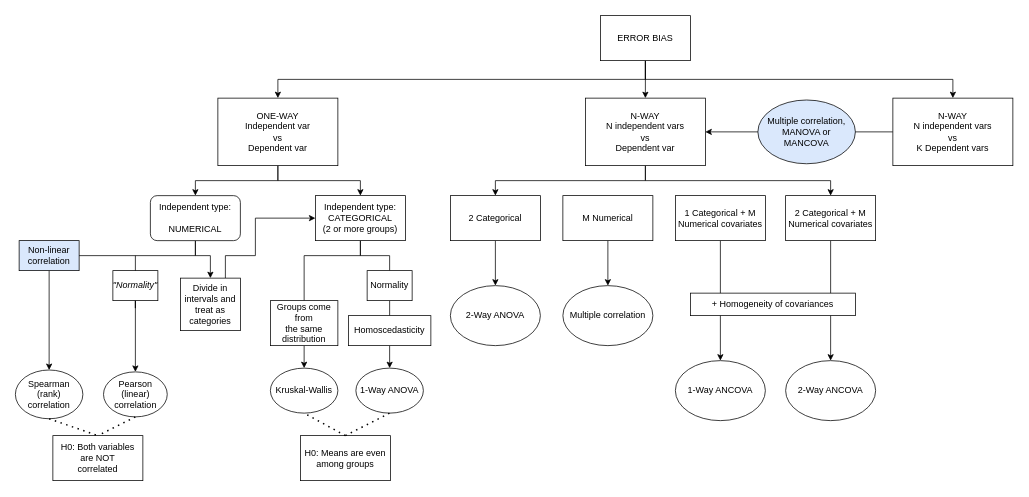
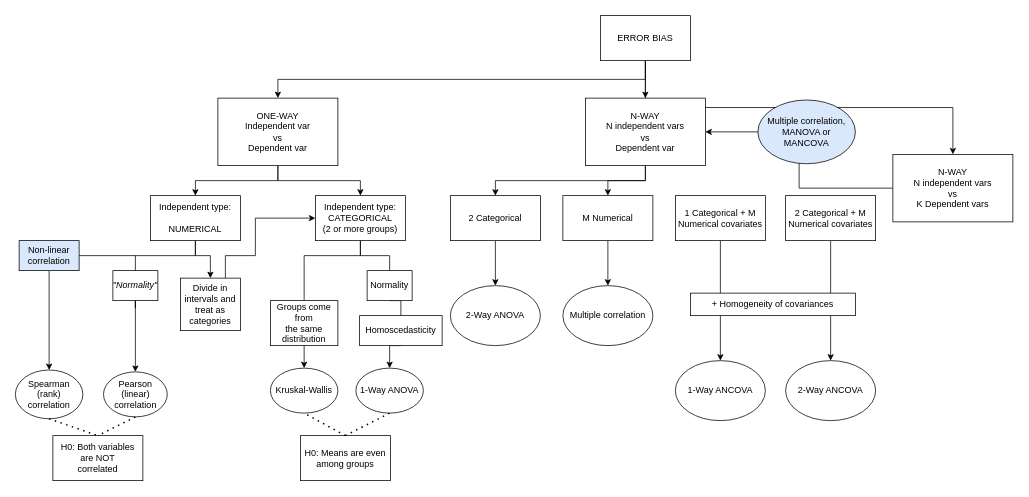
(953, 132) -> (953, 188)
(744, 180) -> (608, 189)
(195, 218) -> (195, 218)
(390, 330) -> (401, 330)
